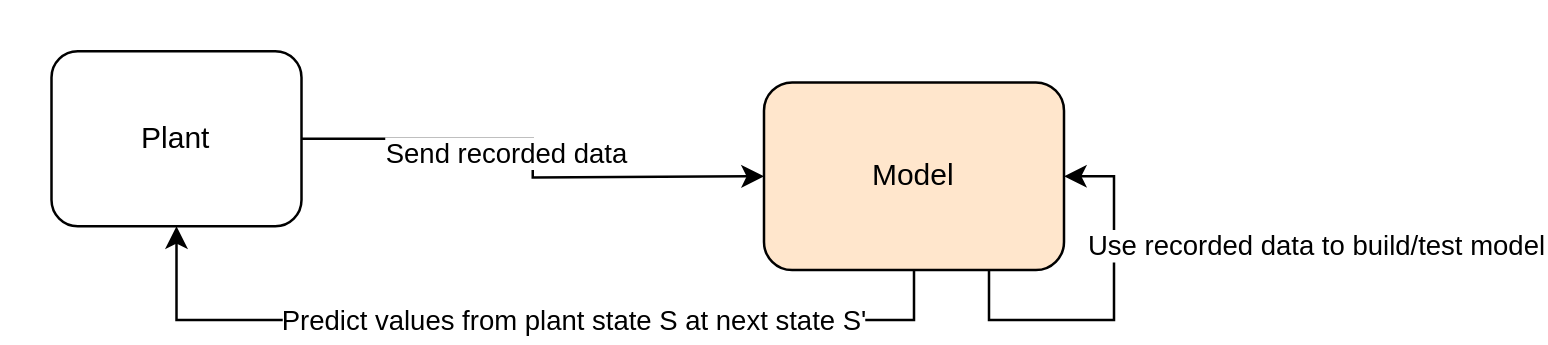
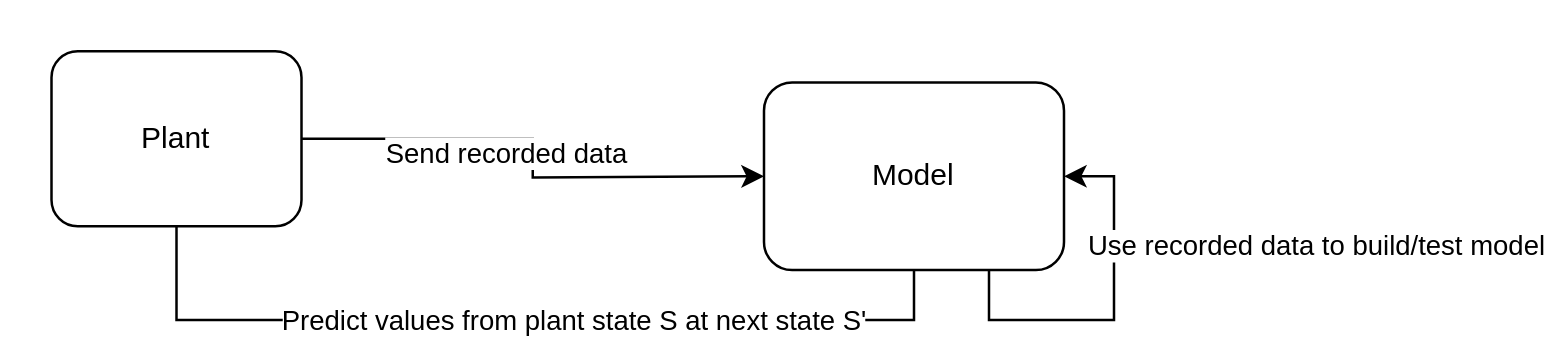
(914, 176) -> (914, 176)
(176, 244) -> (176, 237)
